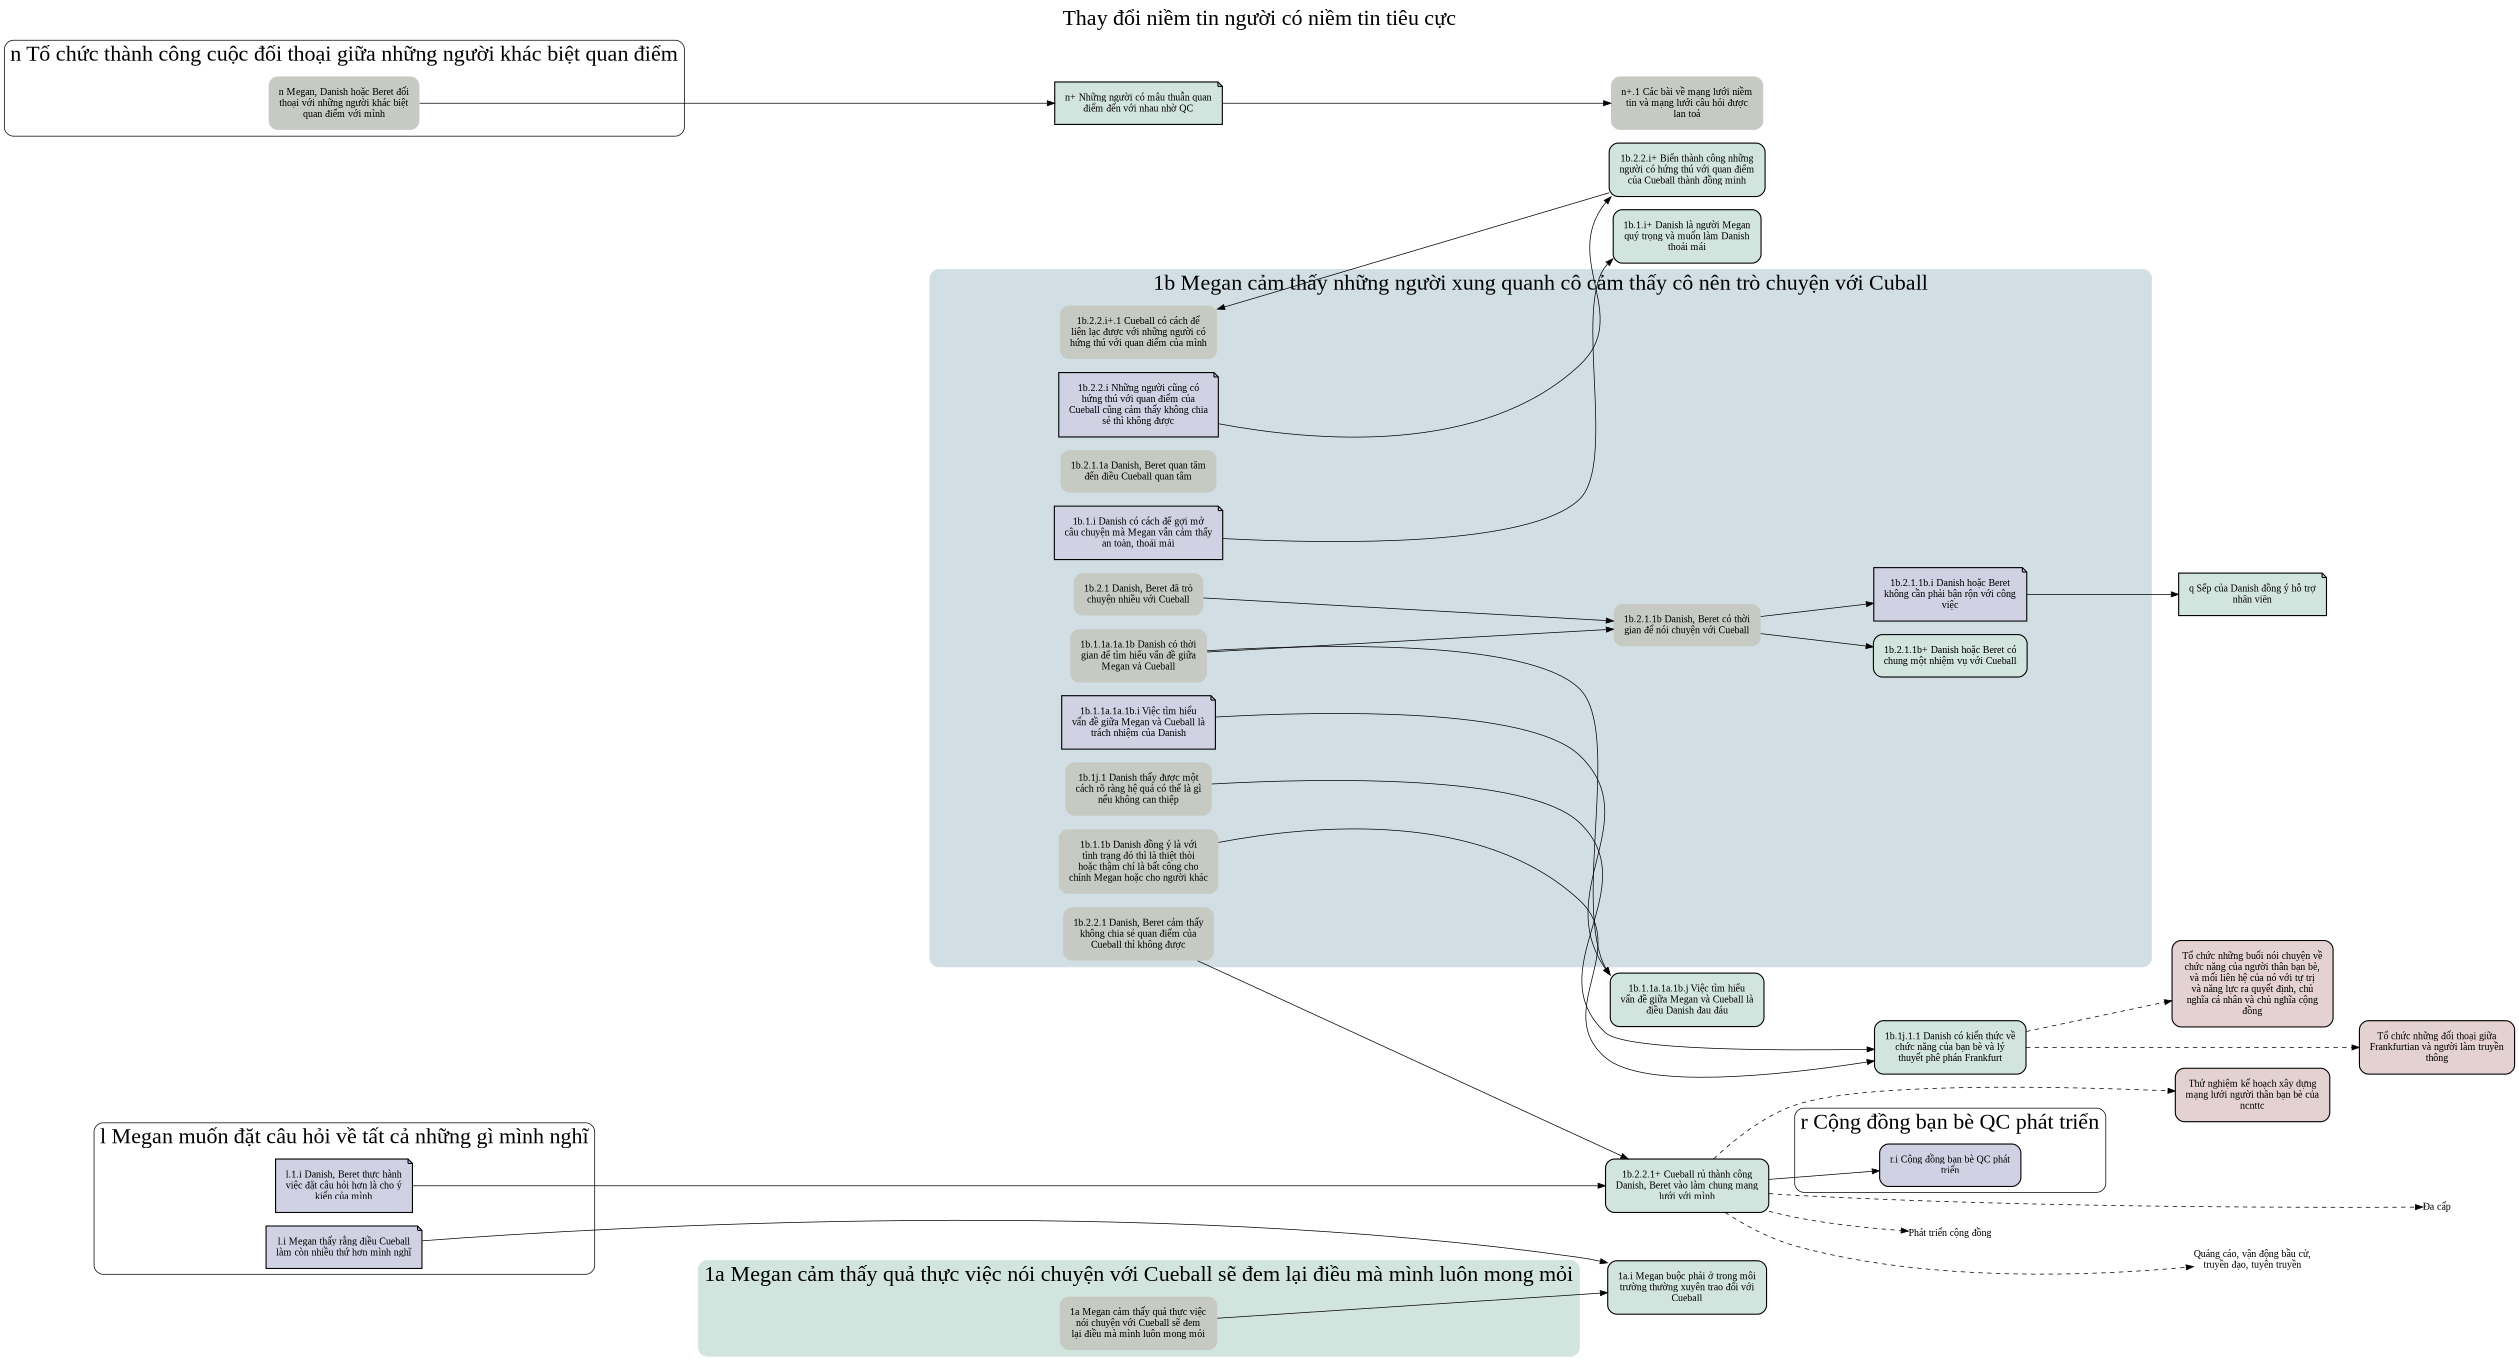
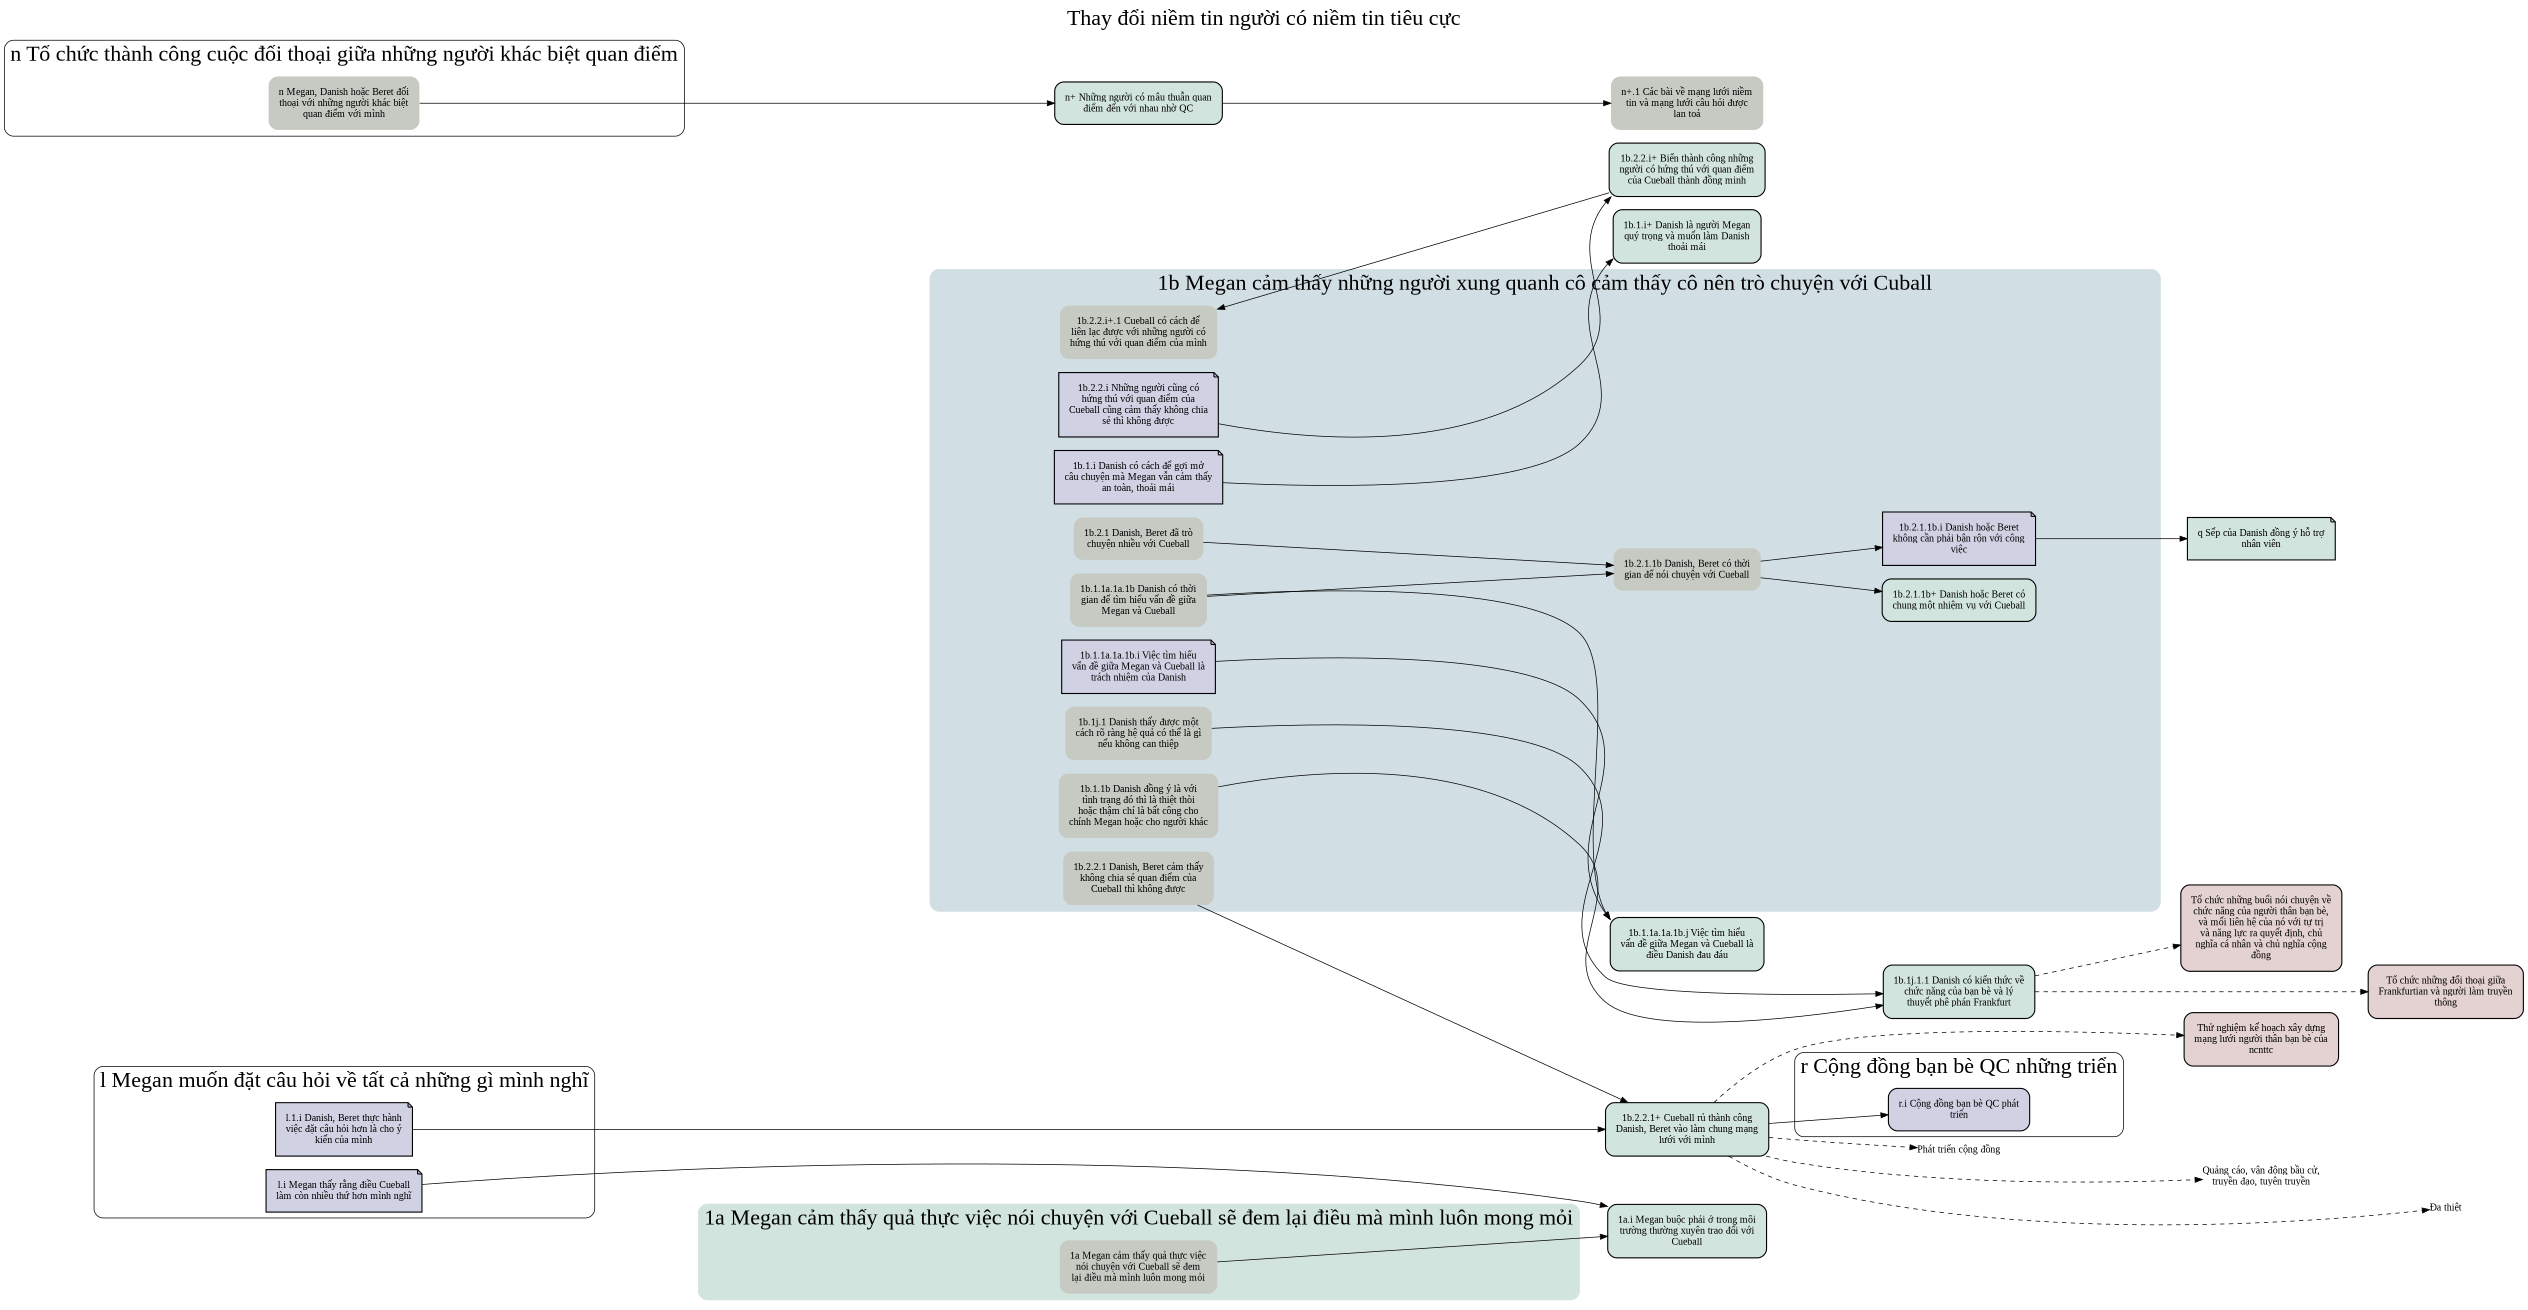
(1139, 103) -> (1139, 103)
(1139, 471) -> none
(1950, 1123) -> (1959, 1068)
(2437, 1207) -> (2446, 1208)
